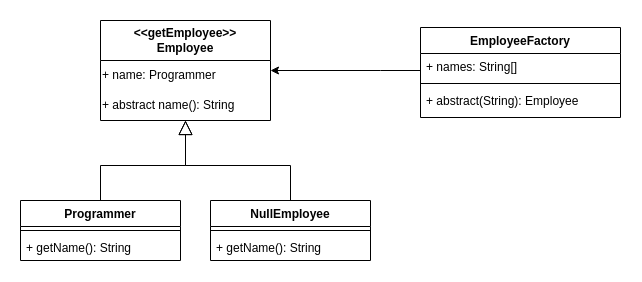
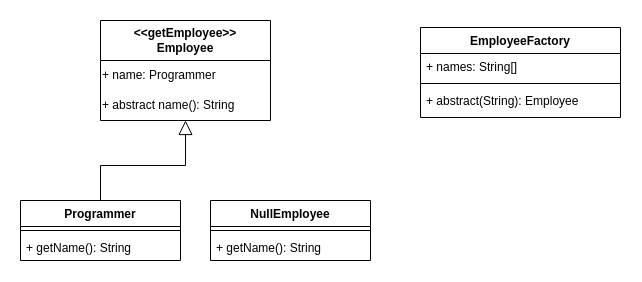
(348, 71) -> none
(256, 166) -> none
